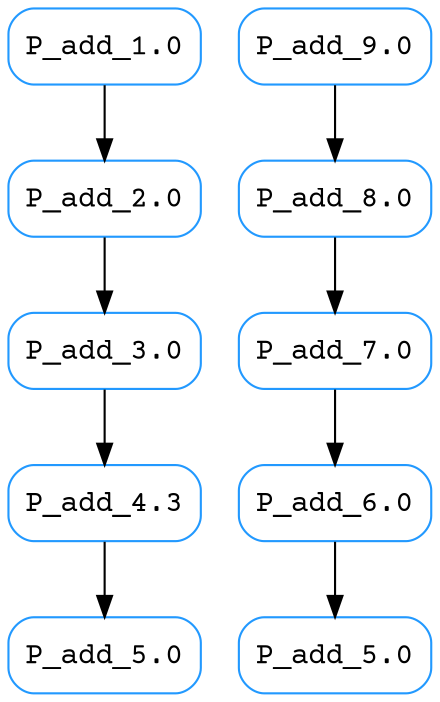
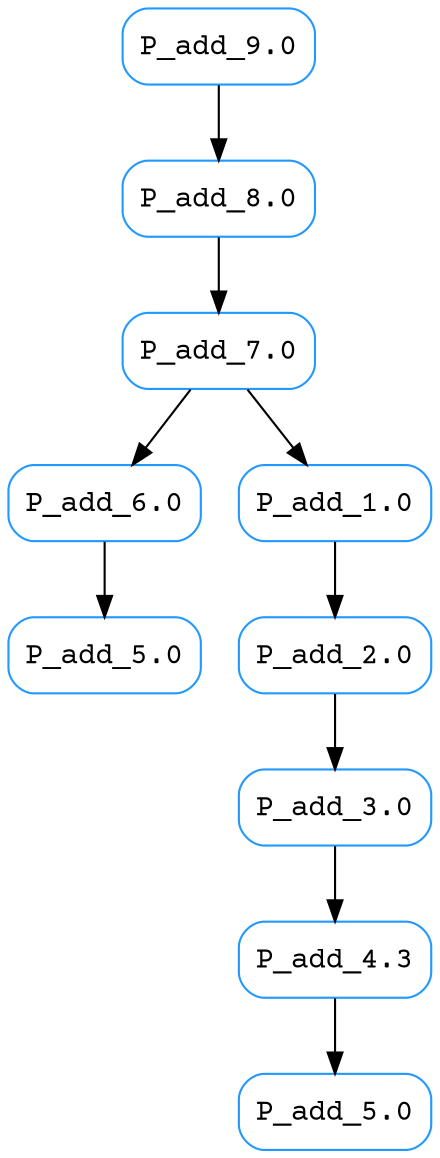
none -> (270, 419)
